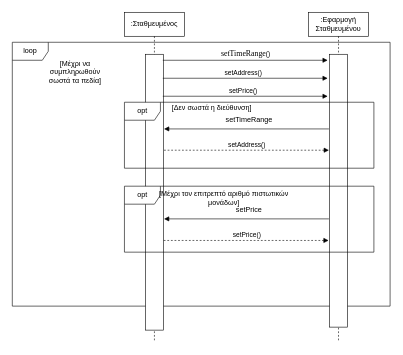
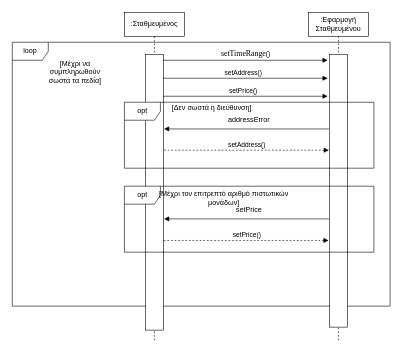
(249, 120) -> (249, 120)
